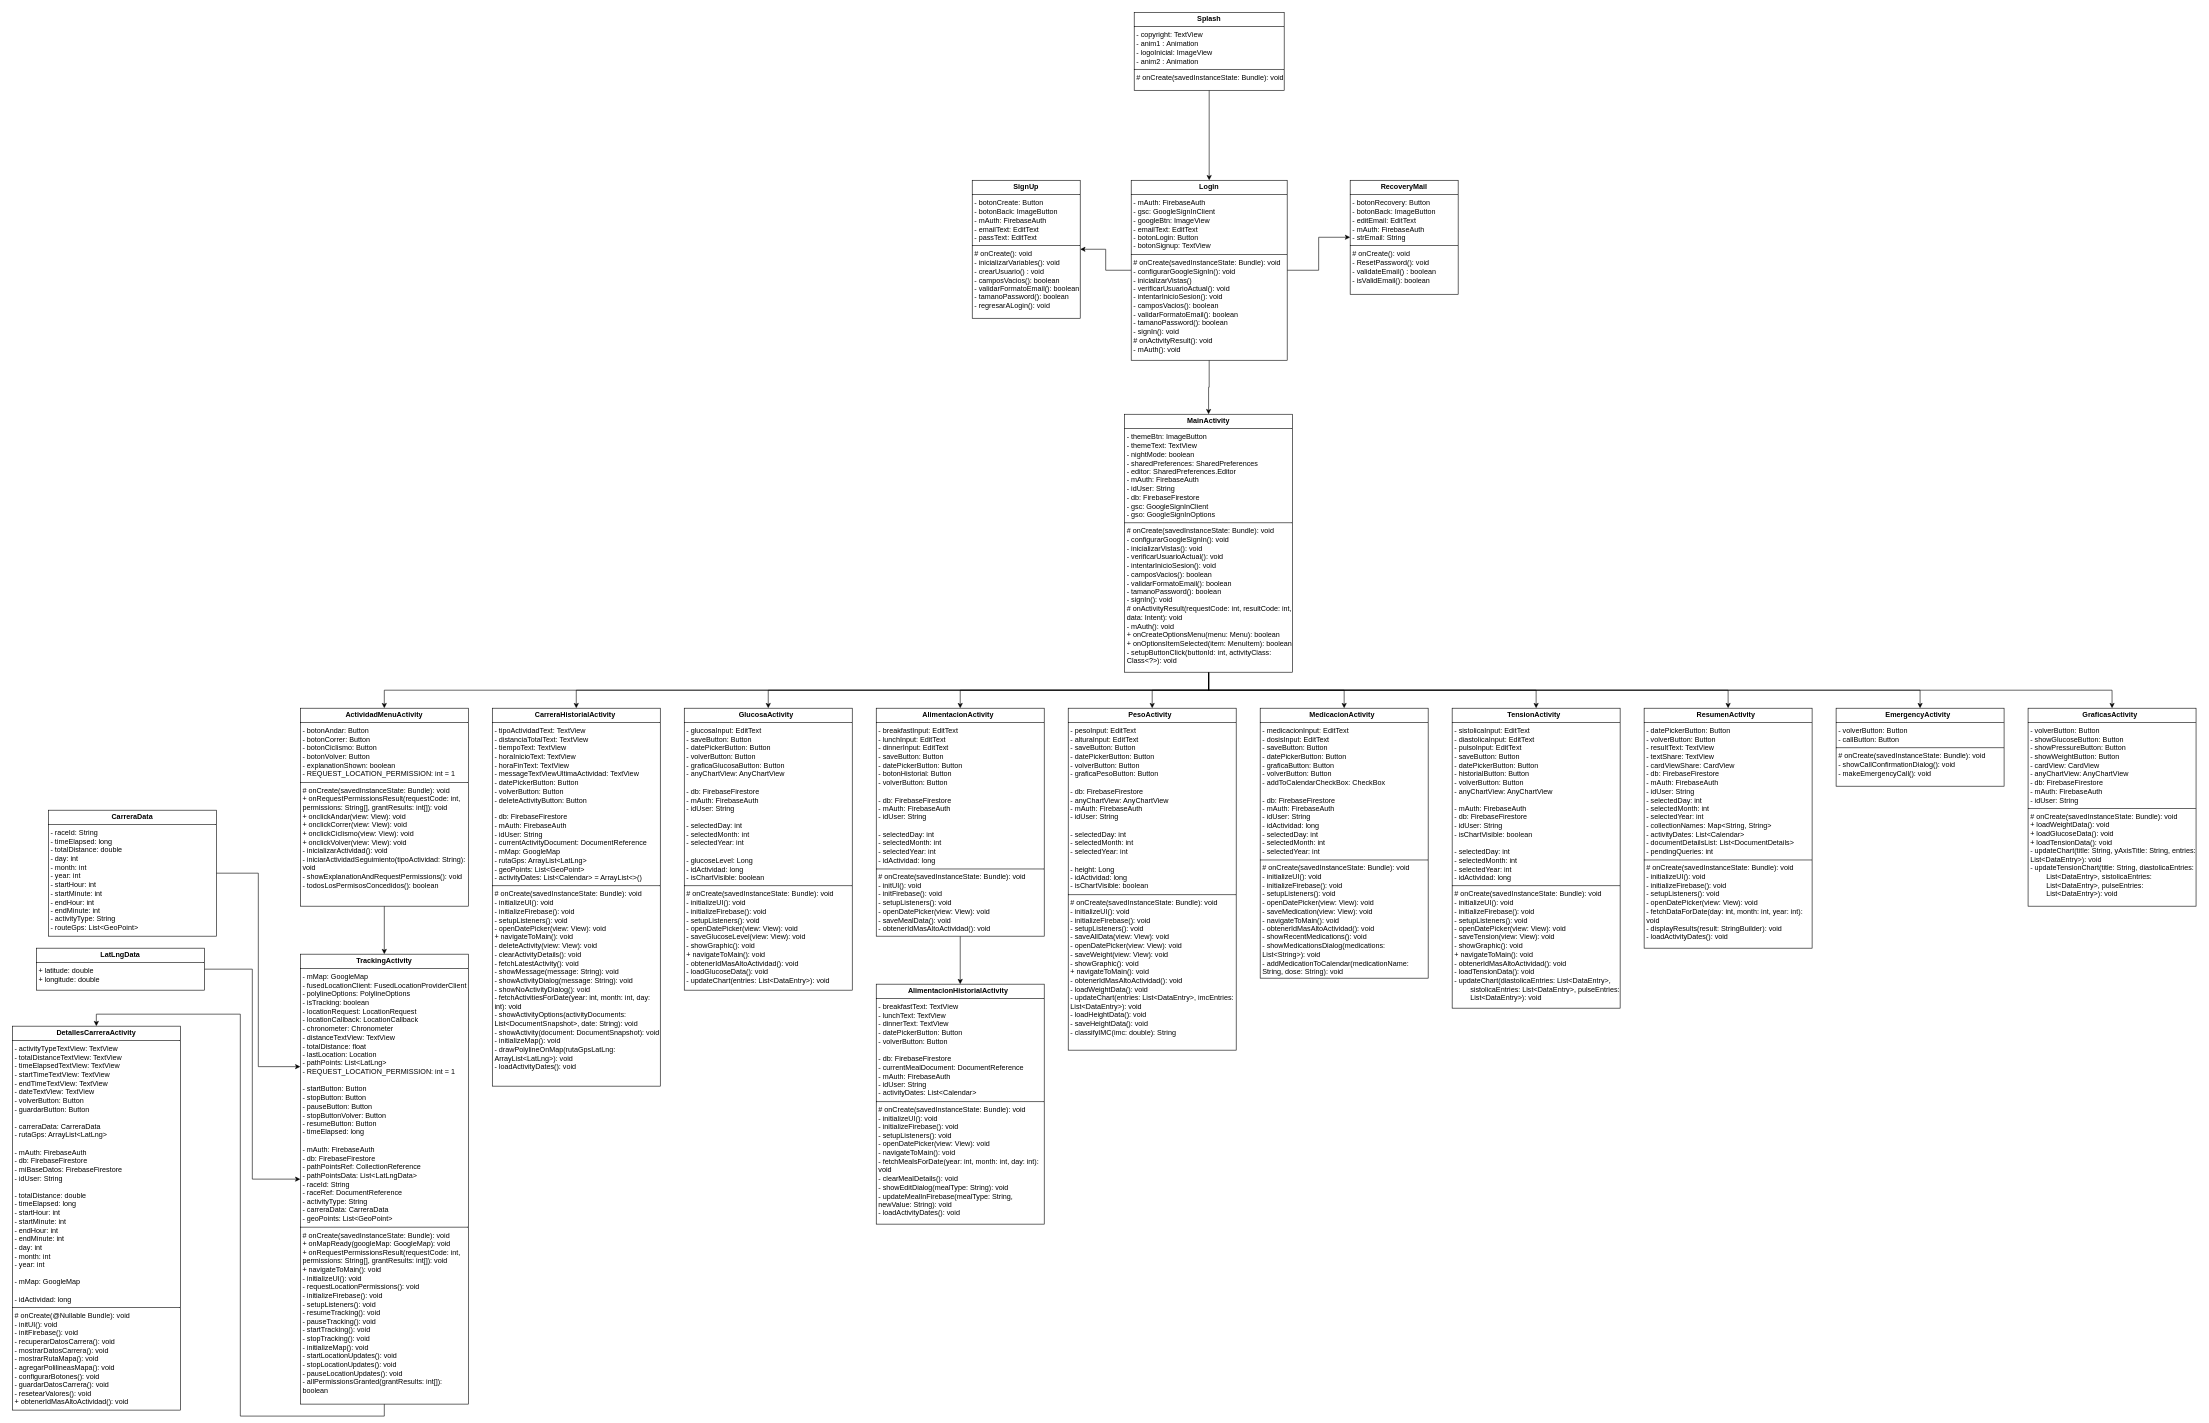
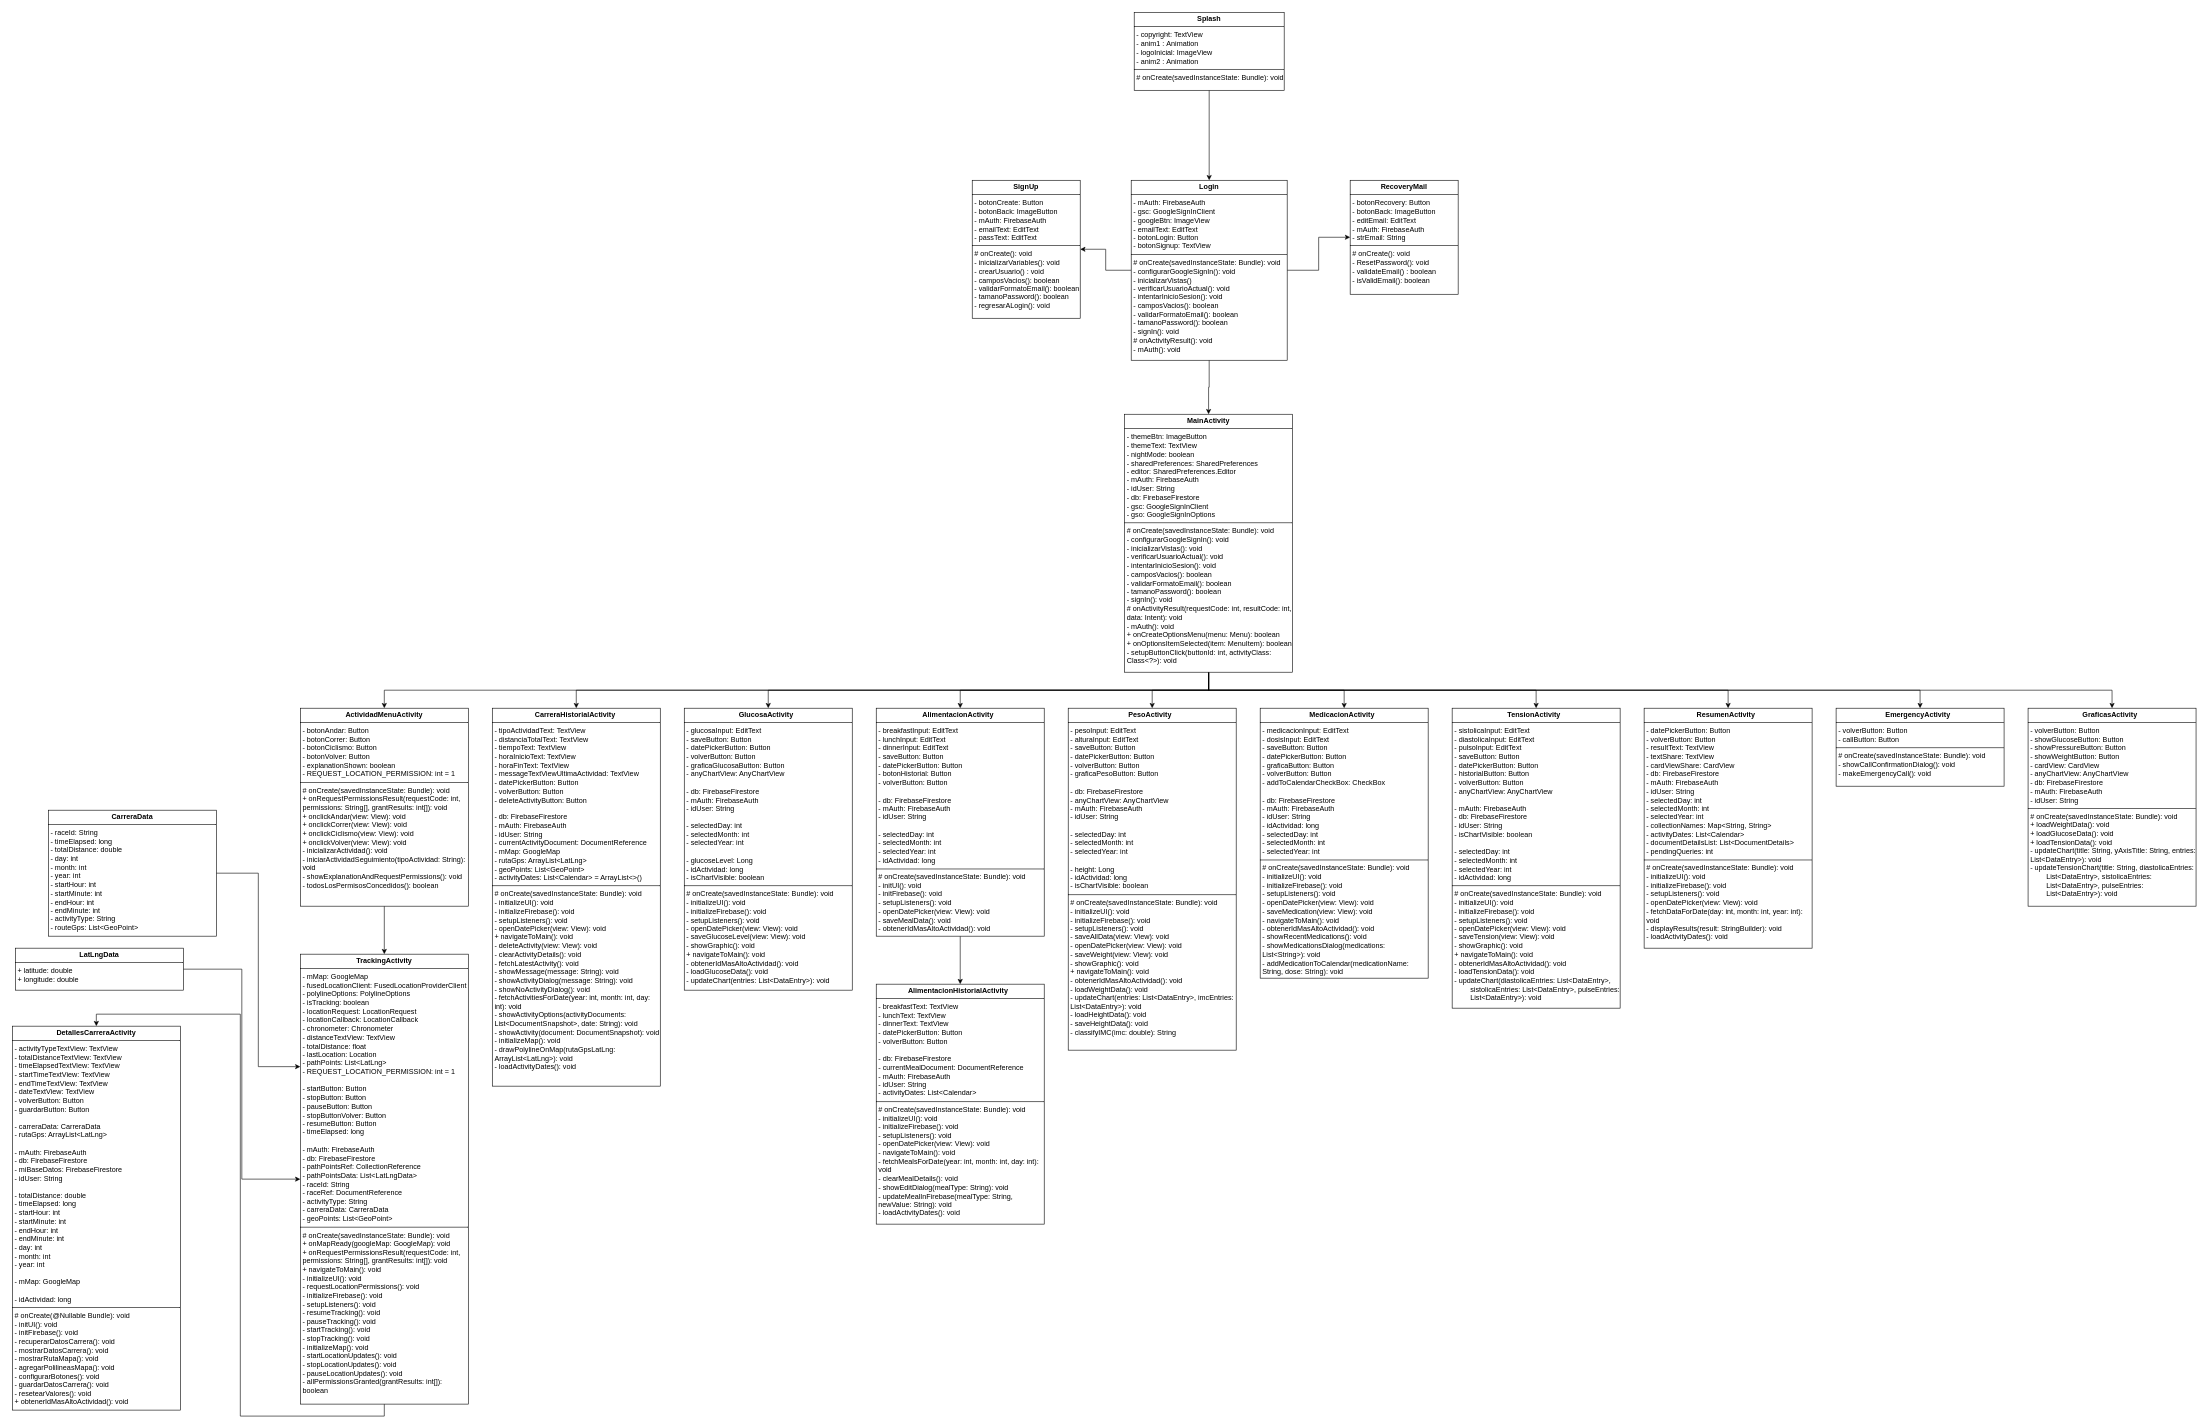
(120, 969) -> (99, 969)
